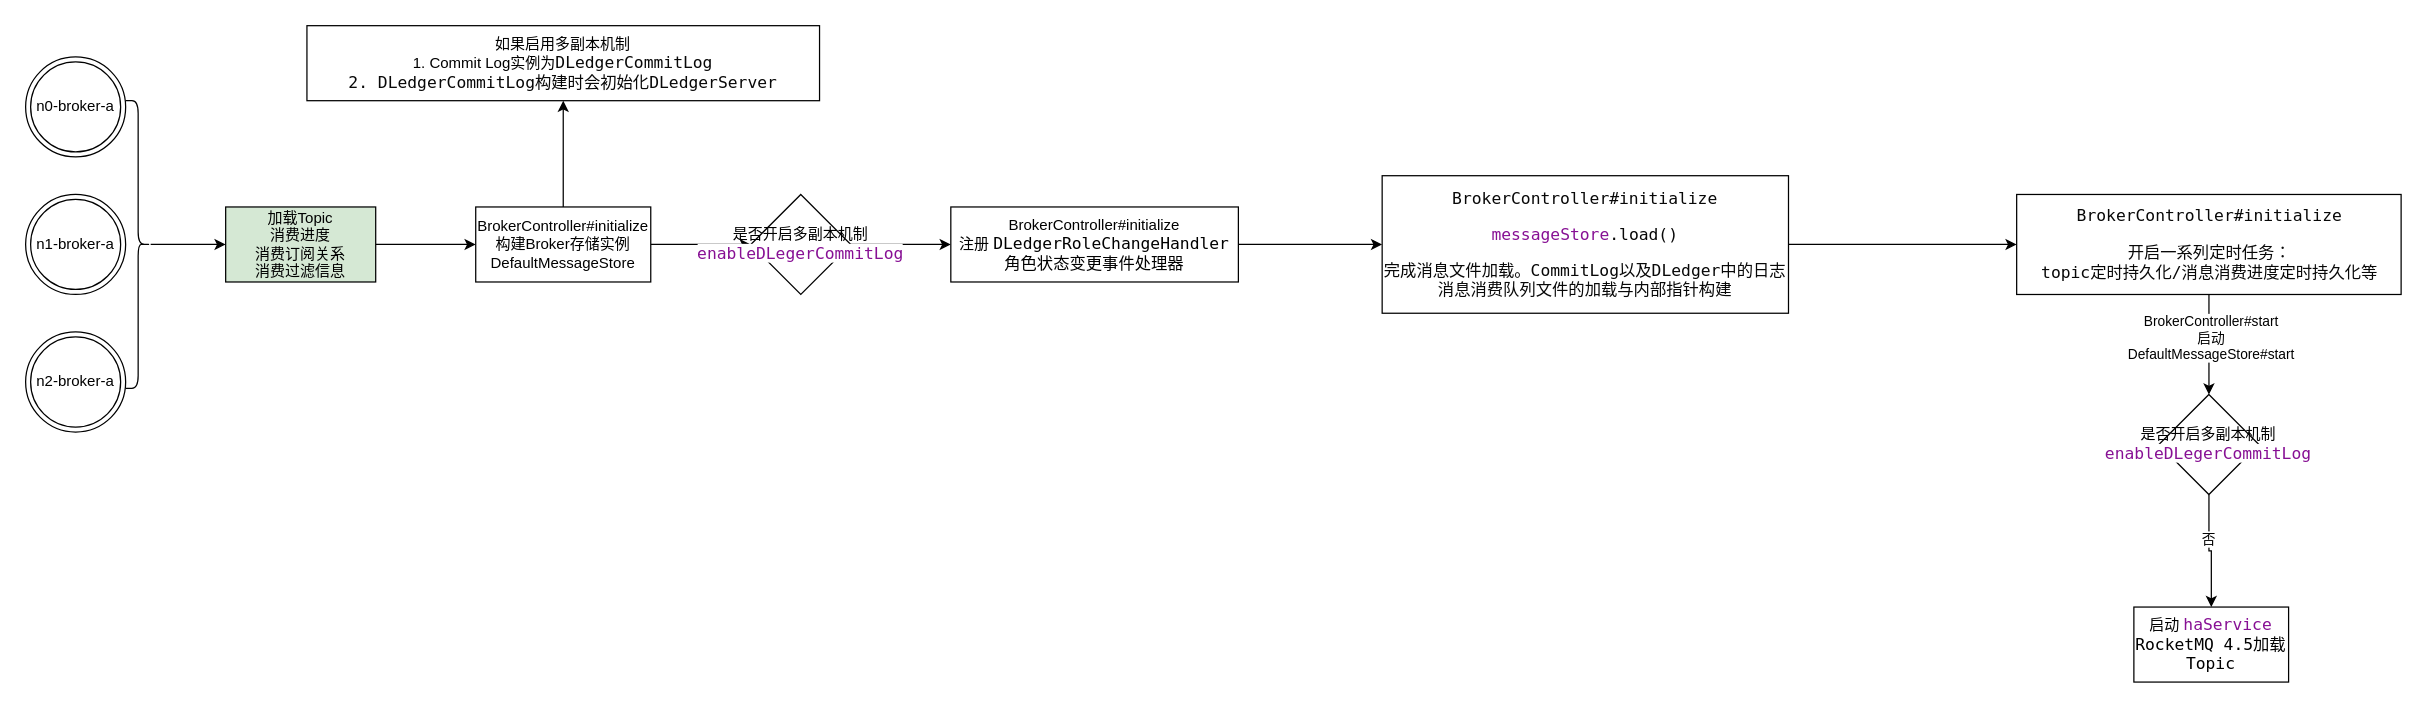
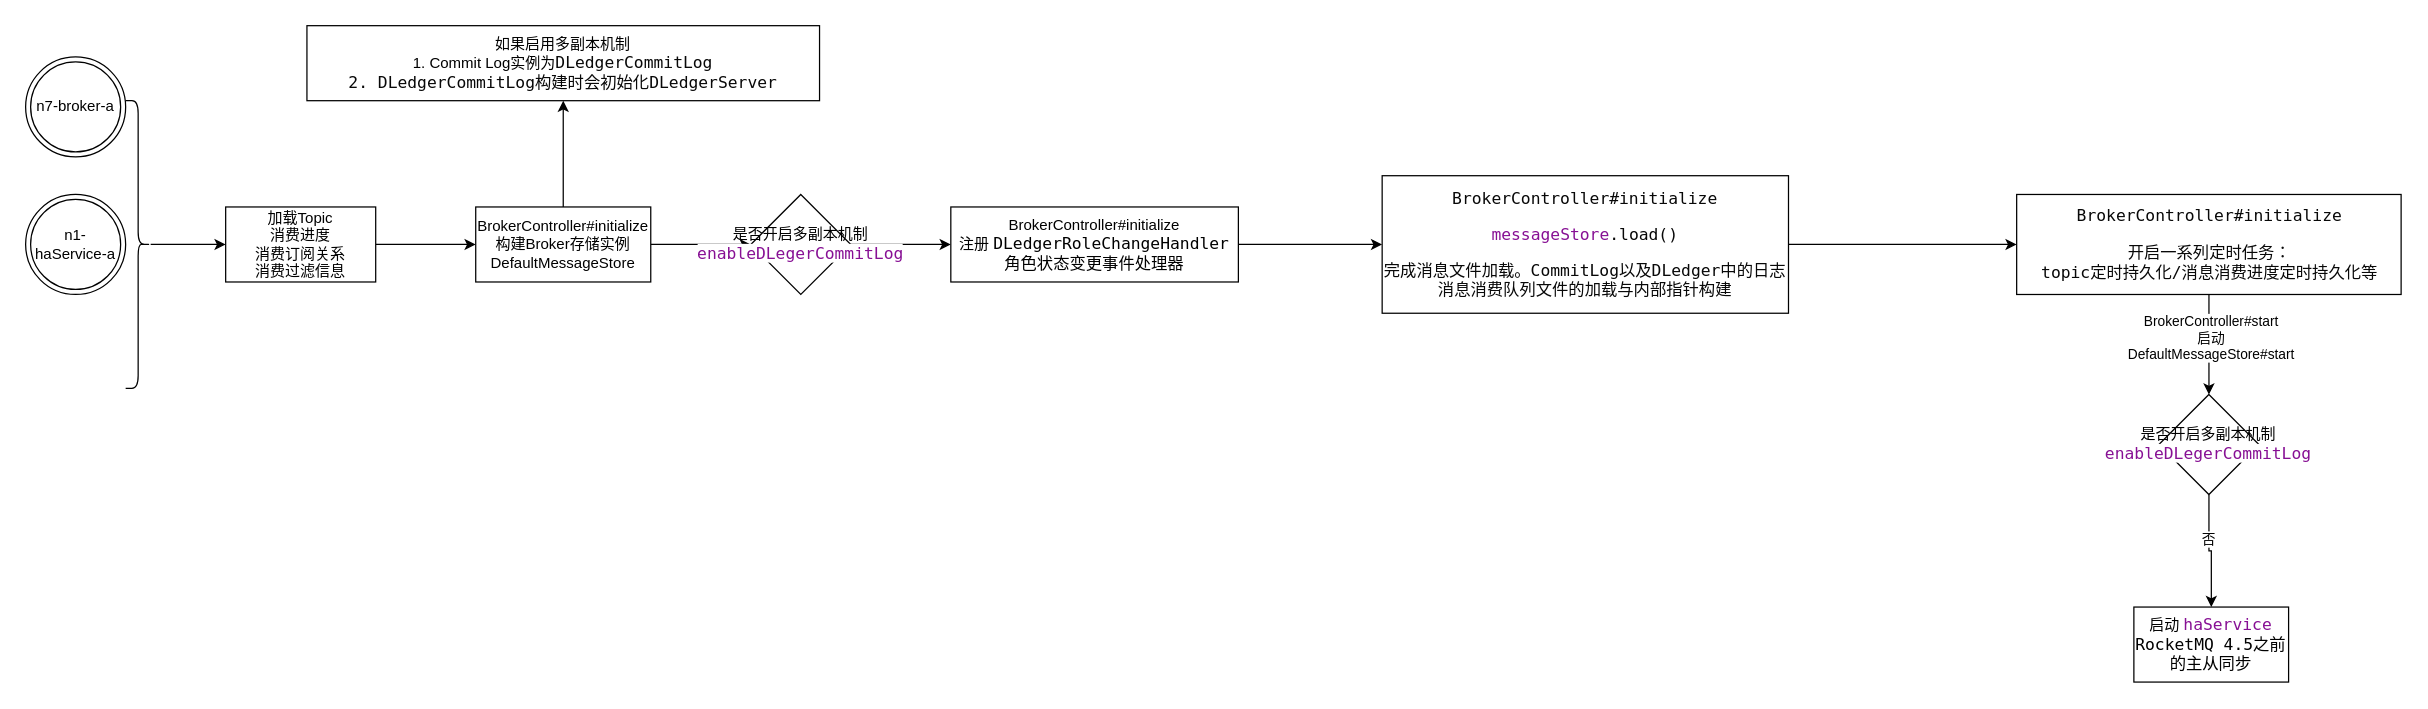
(76, 107) -> (76, 107)
(76, 244) -> (76, 244)
(301, 244) -> (301, 244)
(76, 382) -> none
(2211, 644) -> (2211, 644)
